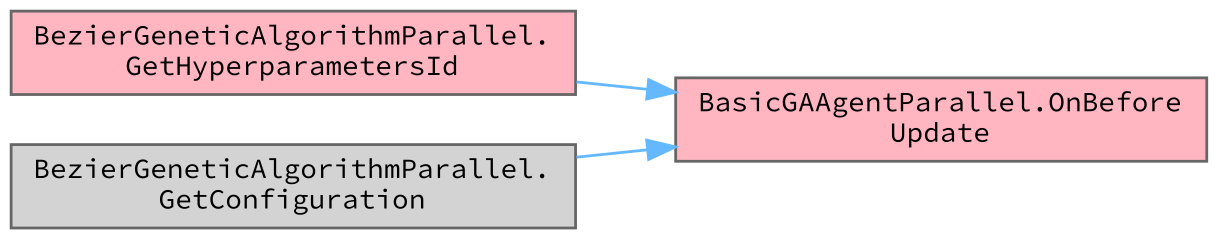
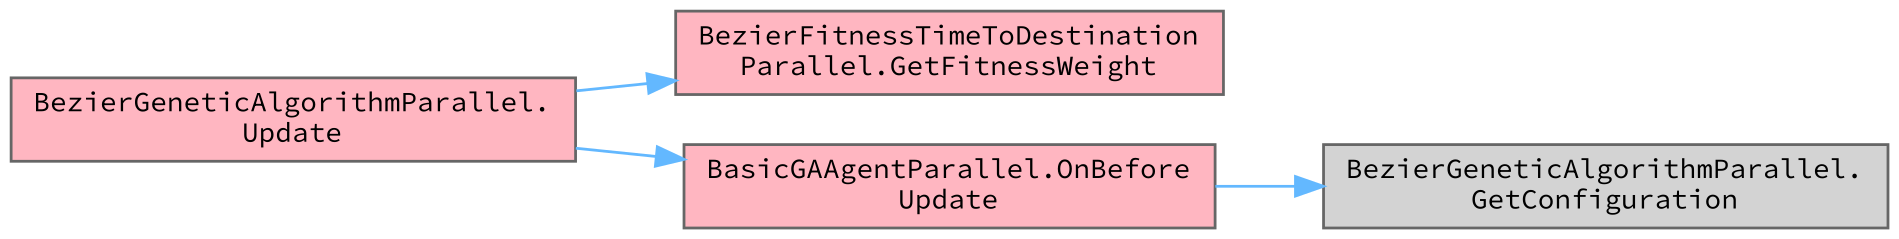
(293, 53) -> (293, 120)
none -> (950, 53)
(612, 154) -> (1255, 186)
